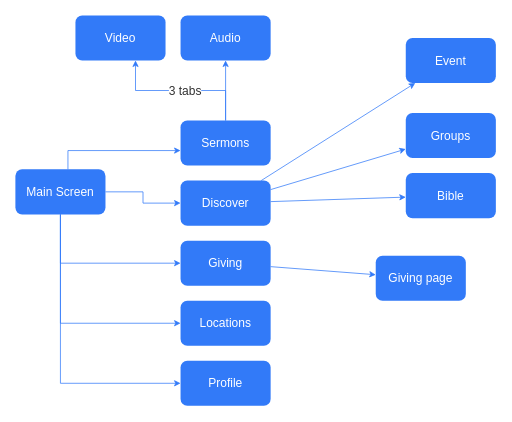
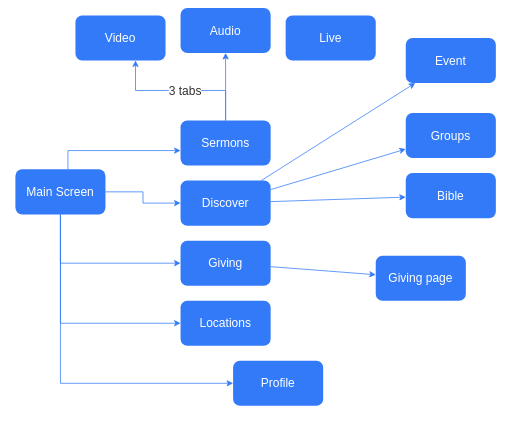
(225, 38) -> (225, 30)
none -> (330, 38)
(225, 383) -> (278, 383)
